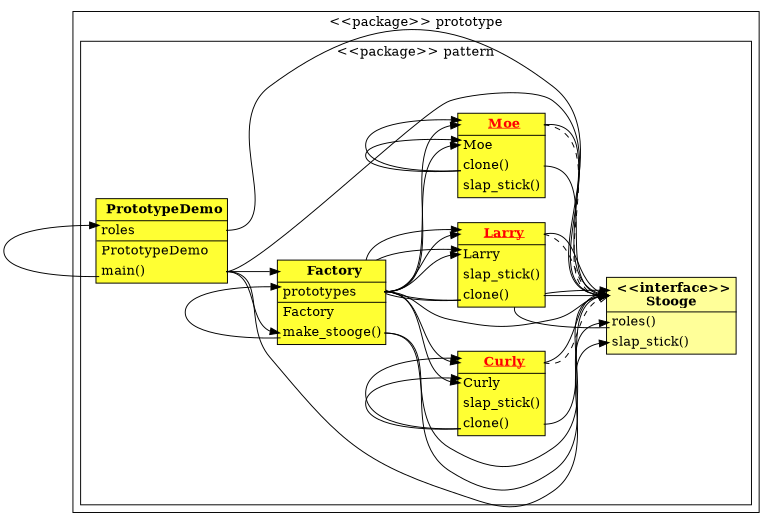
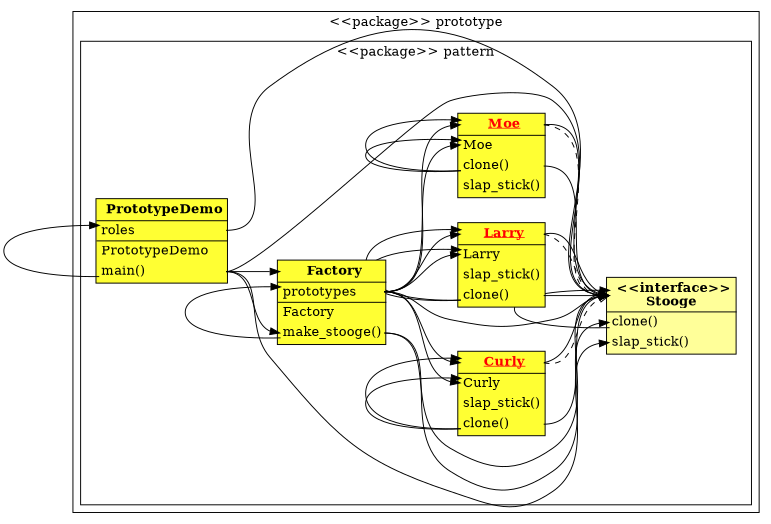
(634, 322) -> (635, 322)
